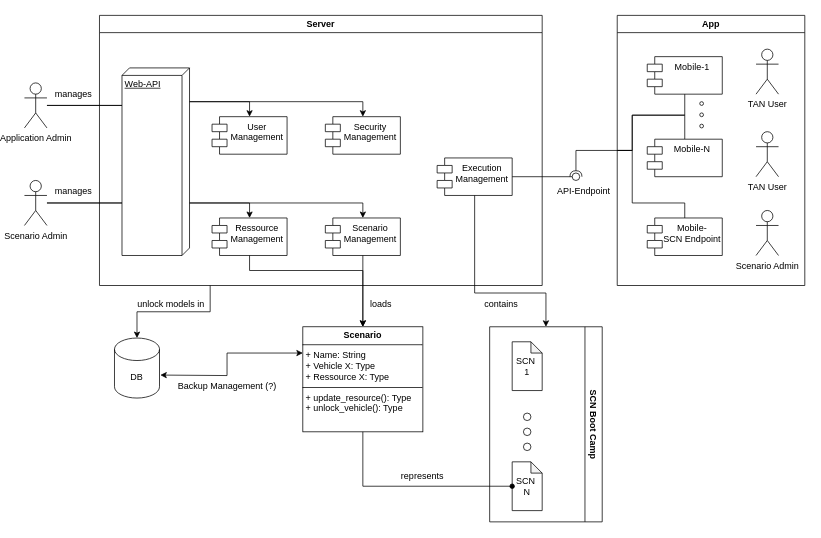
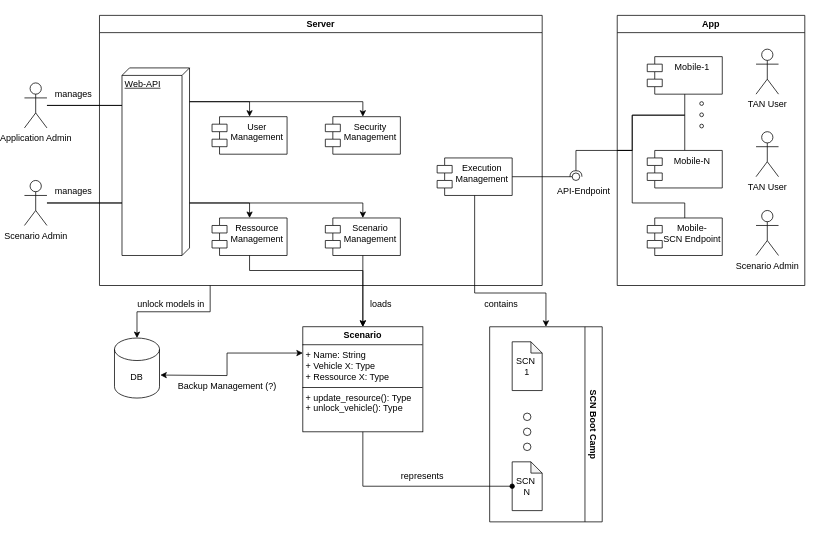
(684, 158) -> (684, 169)
